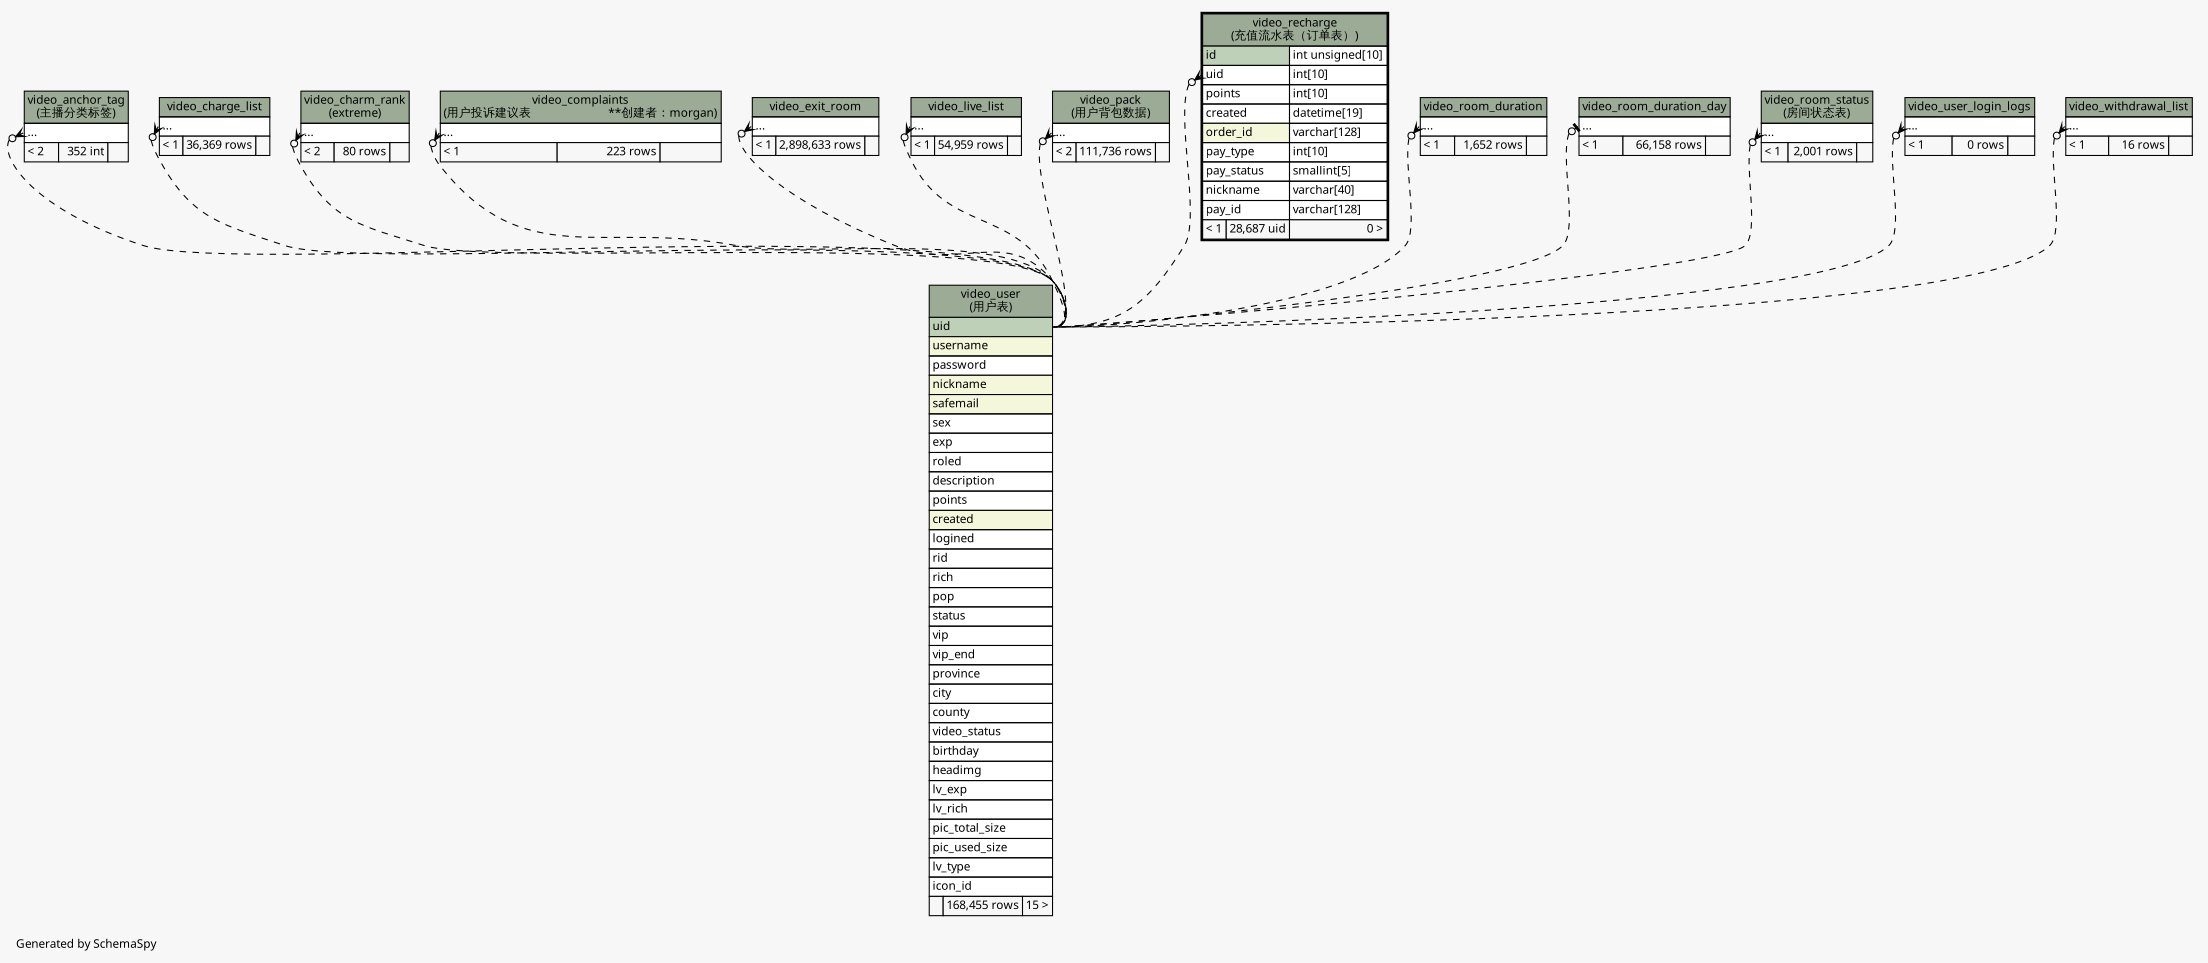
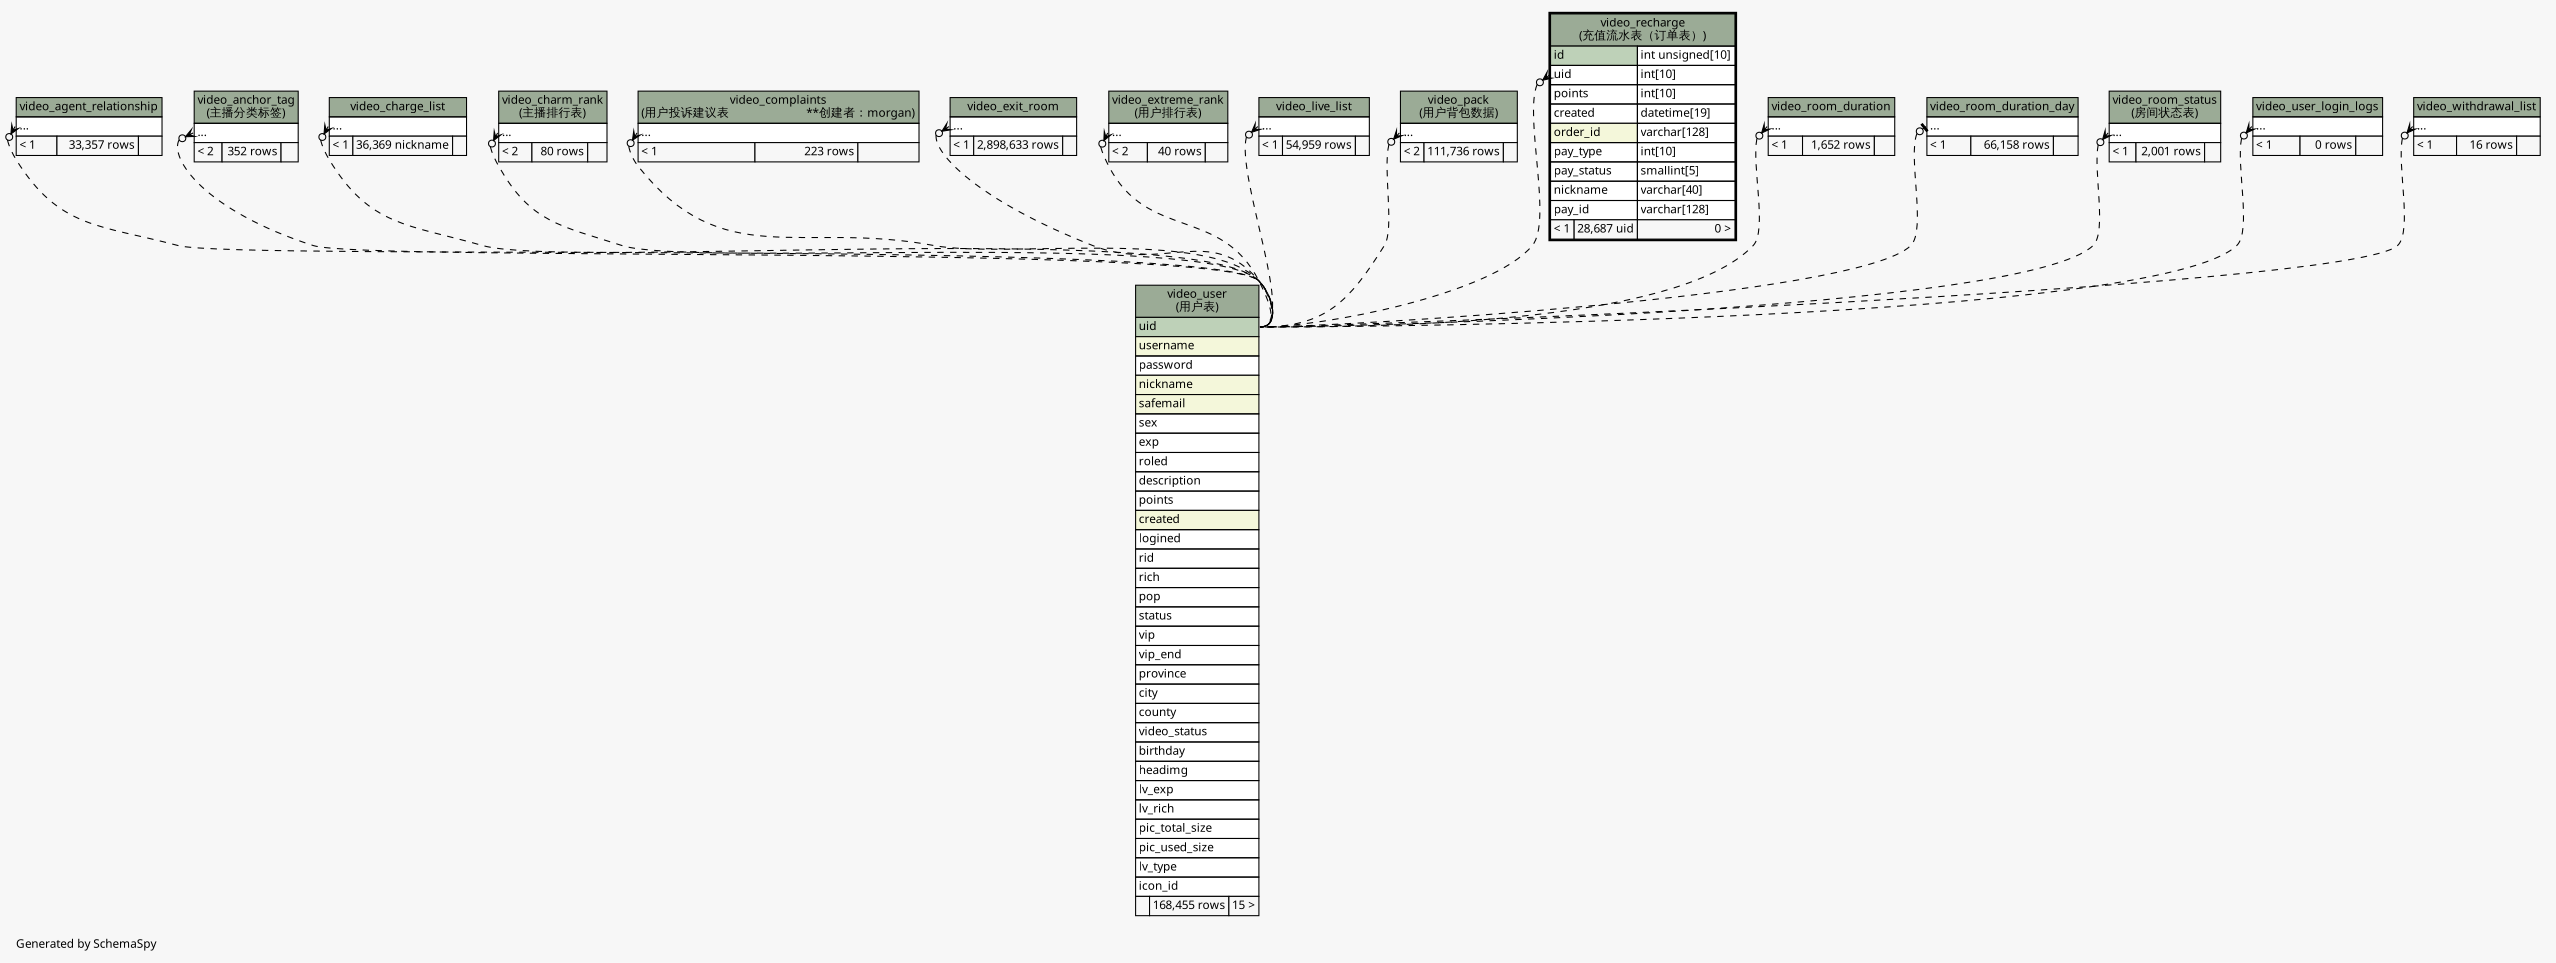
(355, 113) -> (553, 113)
none -> (89, 127)
none -> (1168, 127)
(219, 145) -> (403, 145)
(86, 152) -> (253, 152)
